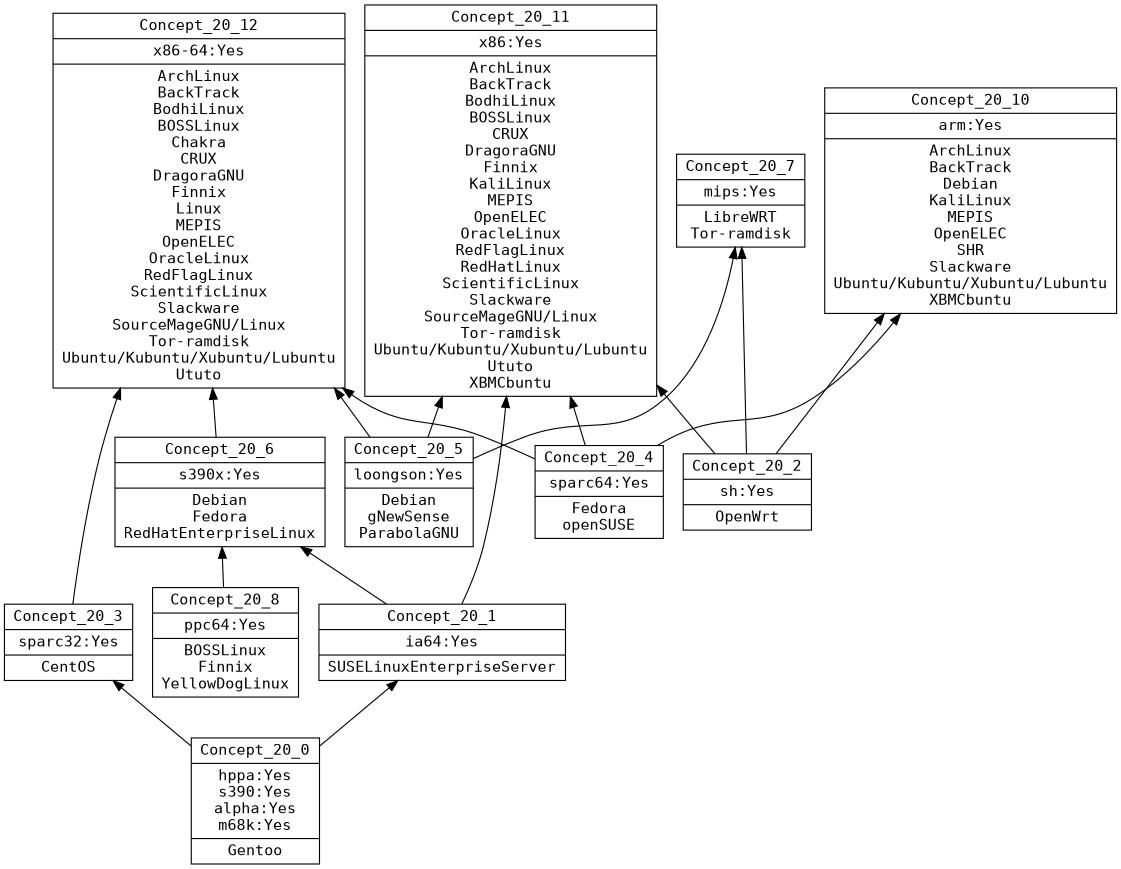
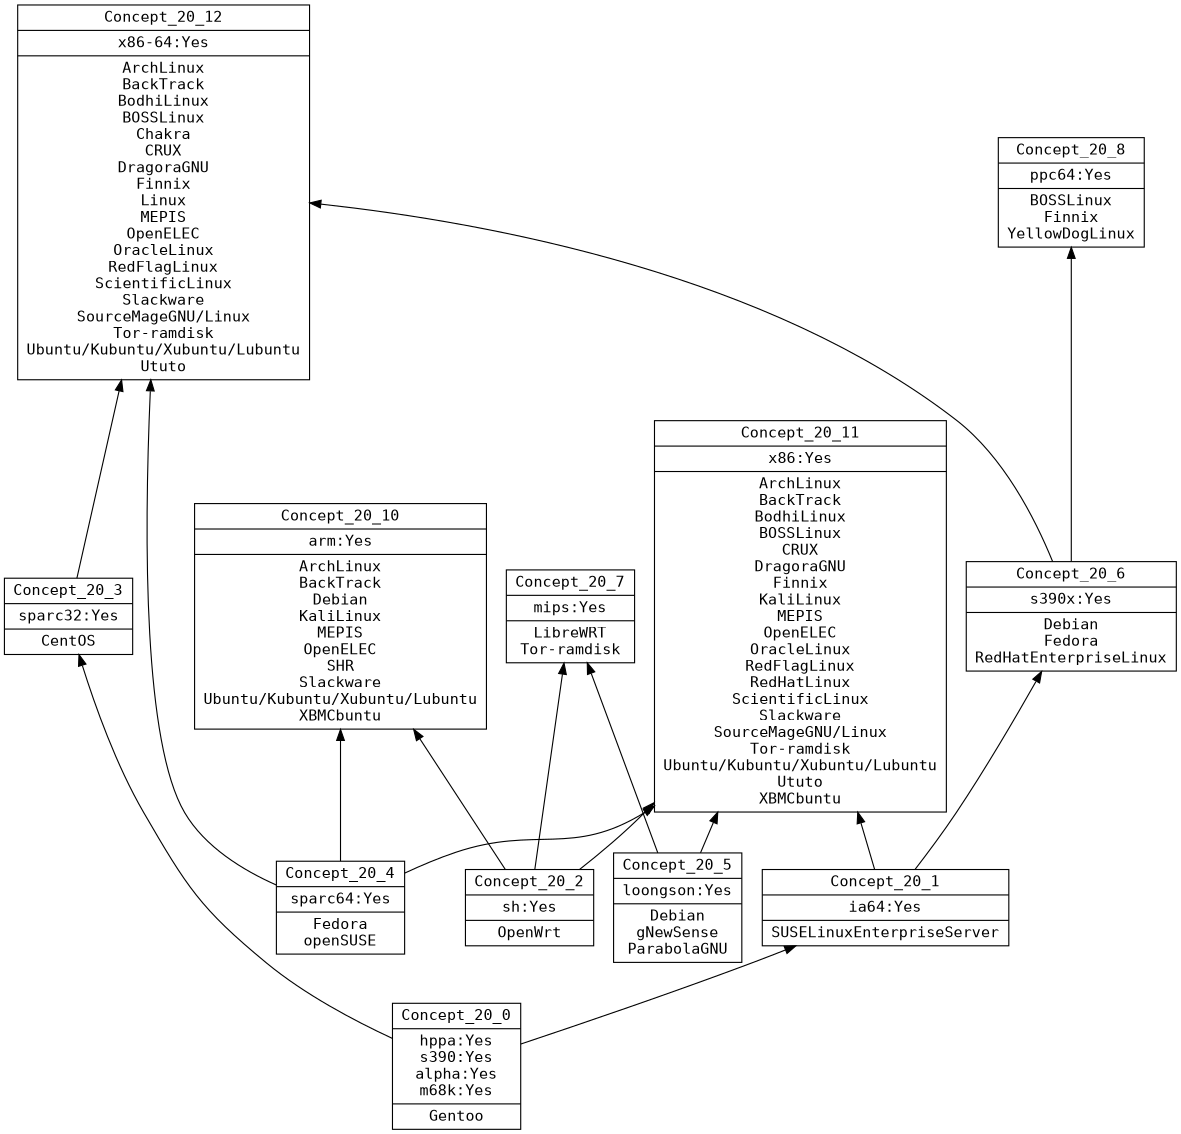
(356, 417) -> none
(223, 573) -> (1071, 410)
